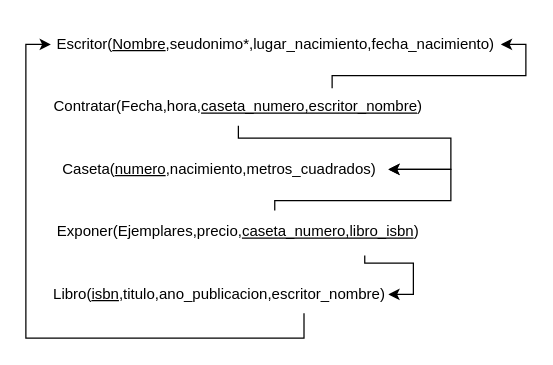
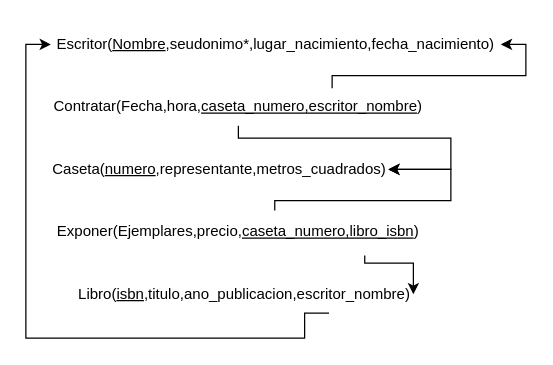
(219, 169) -> (219, 169)
(219, 294) -> (244, 294)
